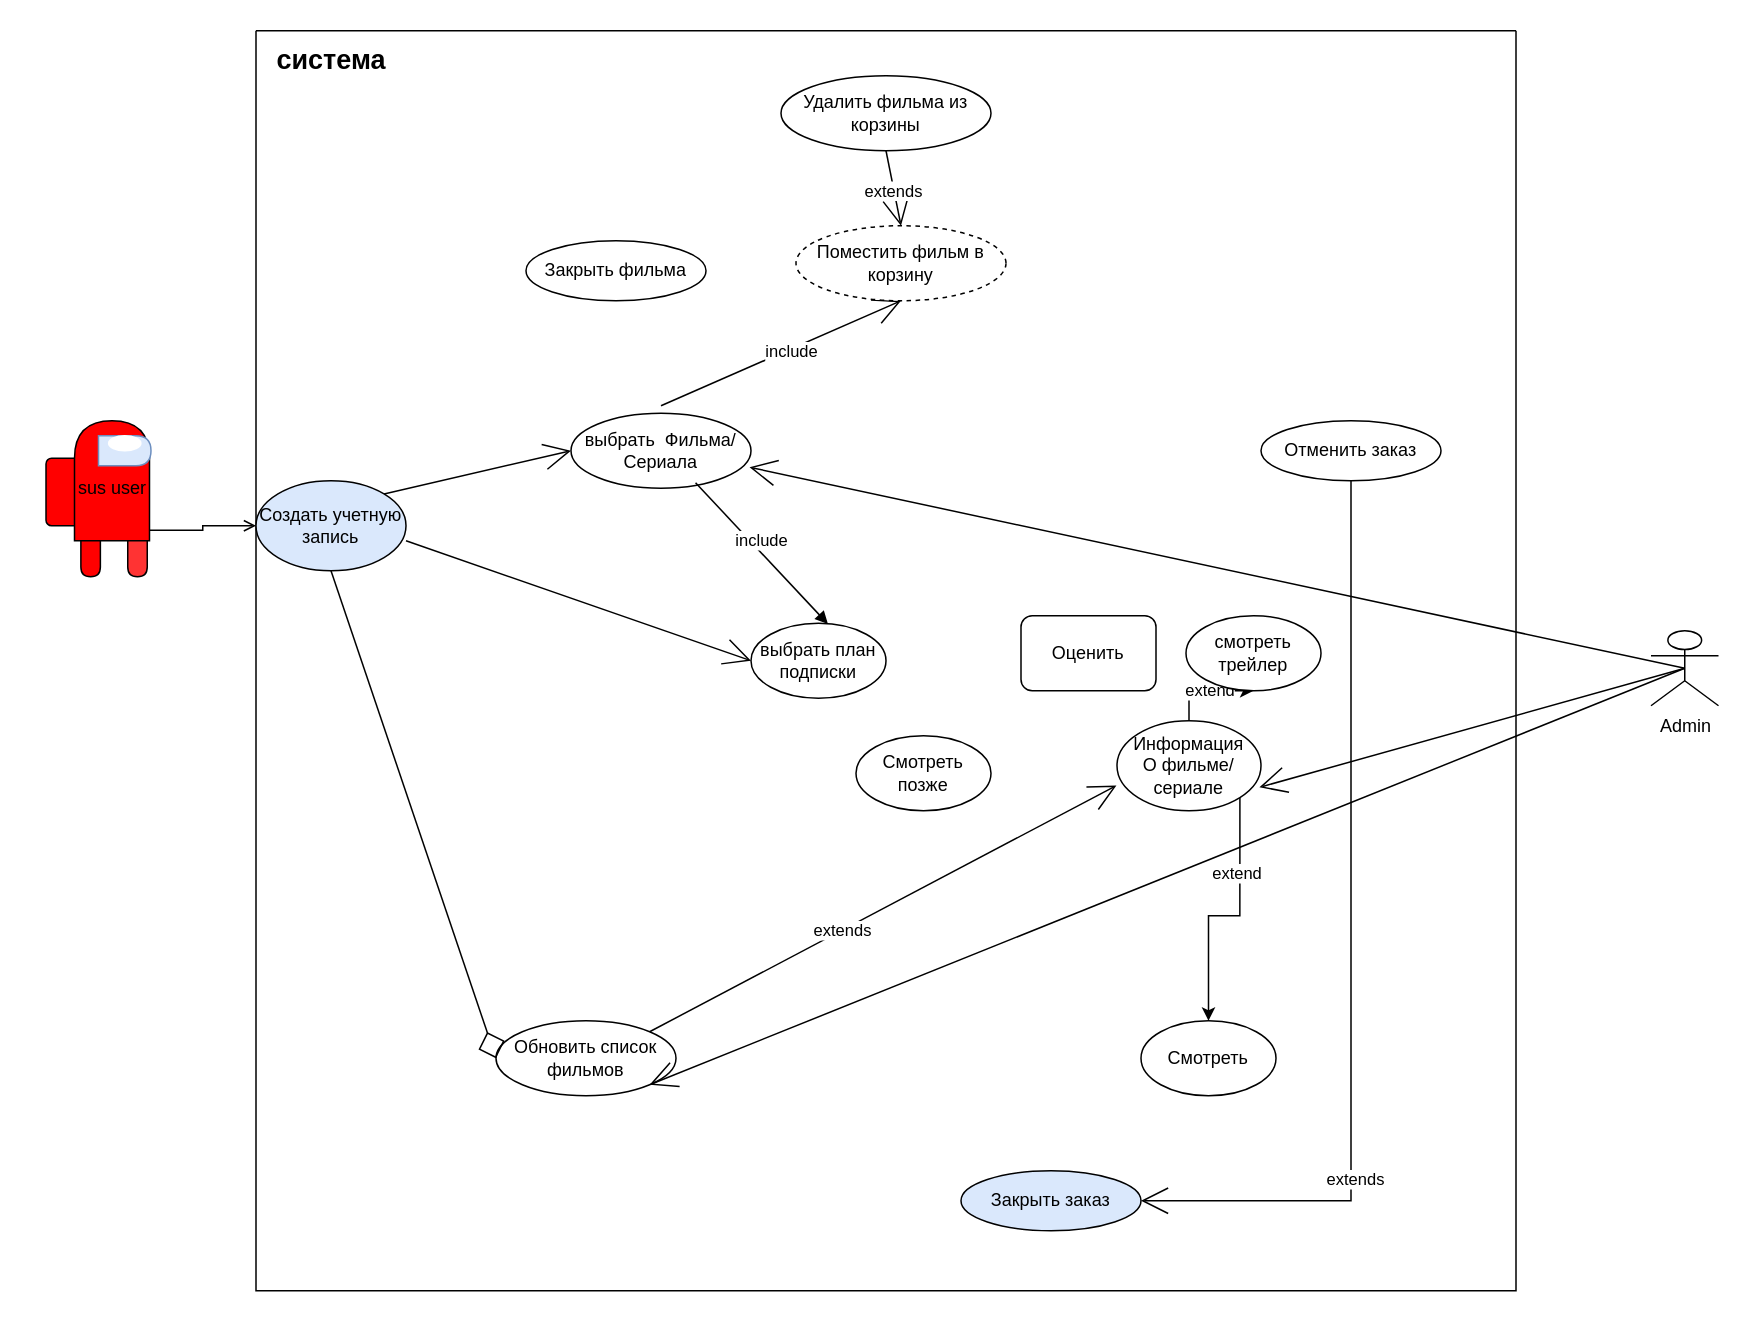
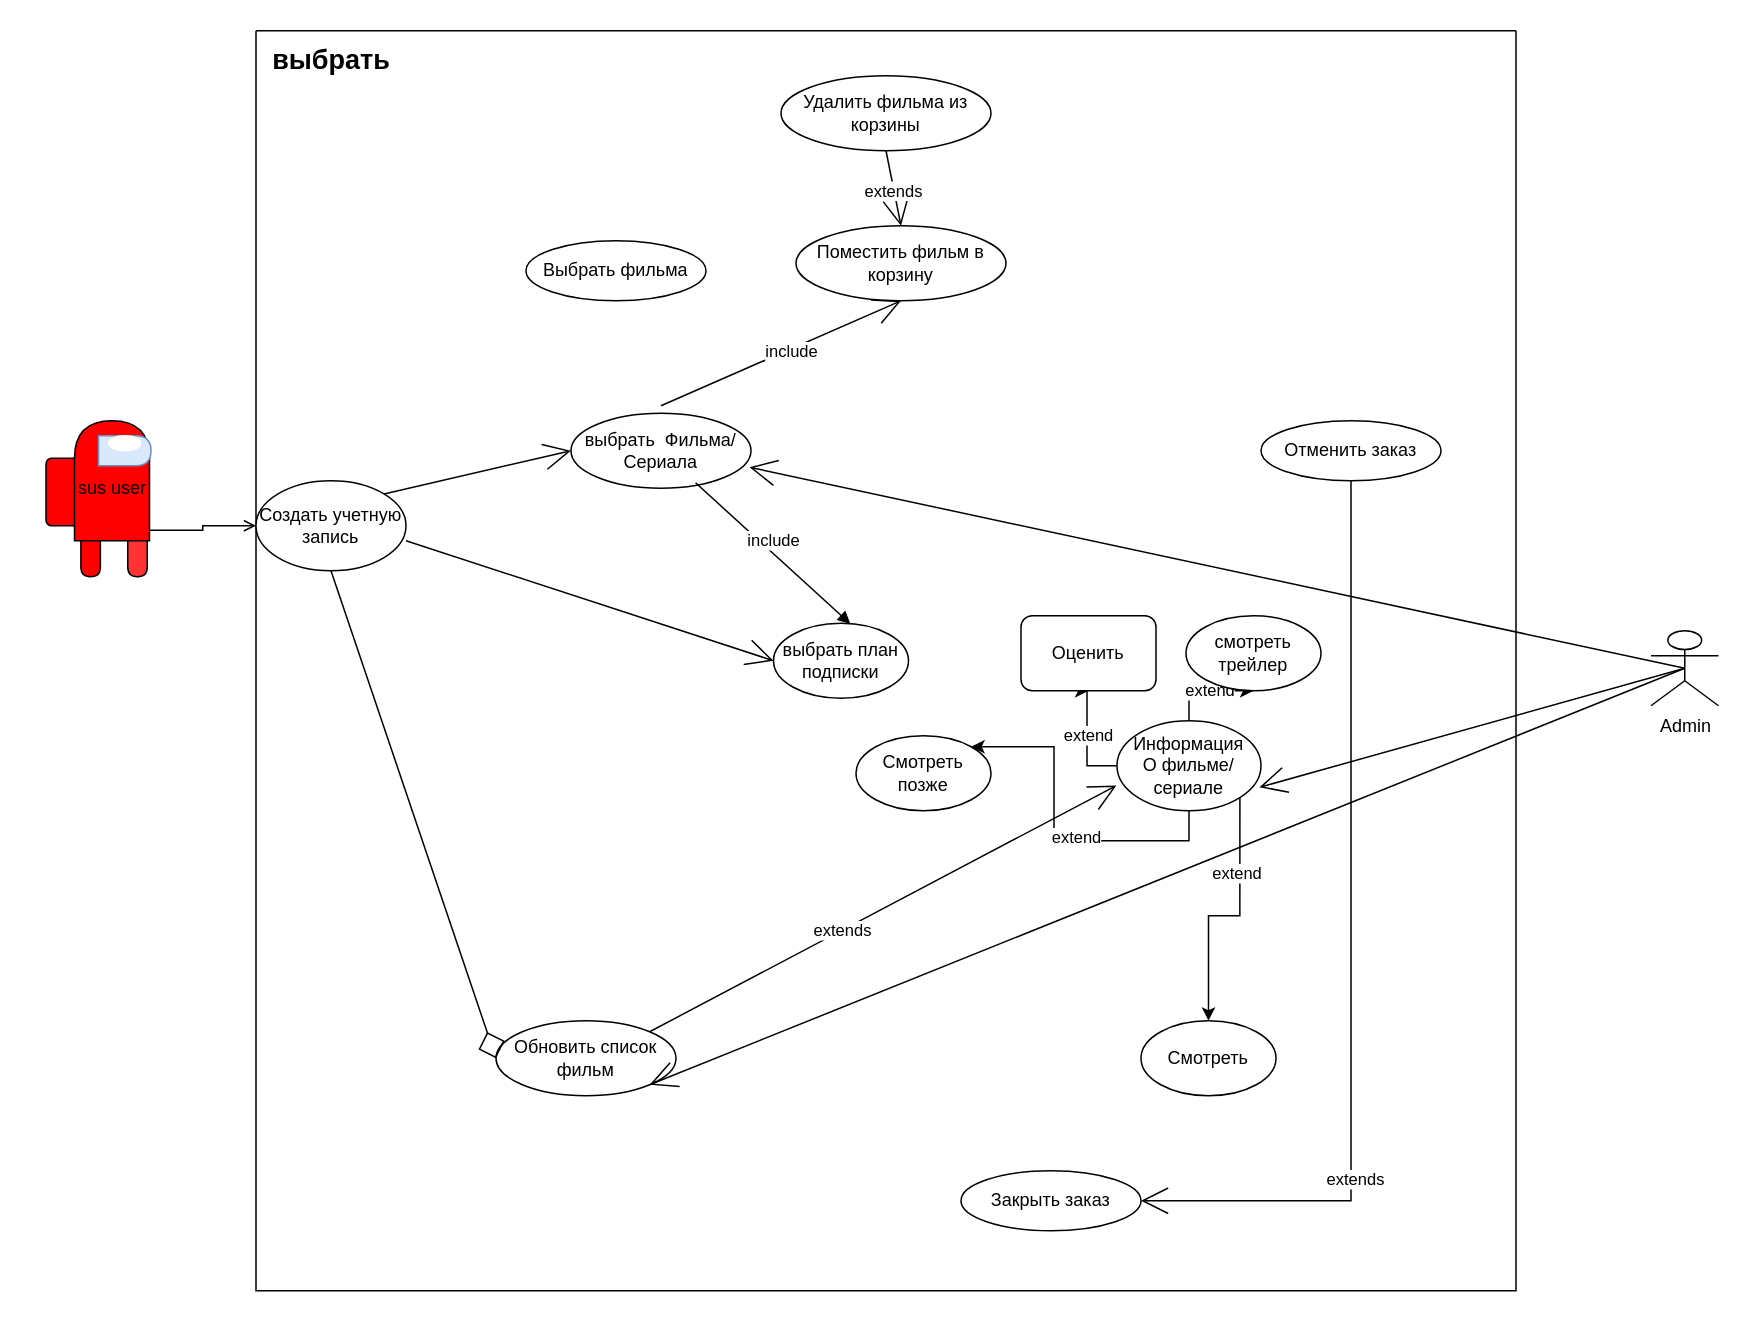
(332, 61) -> (332, 61)
(901, 263) -> (901, 263)
(616, 271) -> (616, 271)
(331, 526) -> (331, 526)
(818, 661) -> (841, 661)
none -> (1087, 740)
none -> (1054, 840)
(586, 1058) -> (586, 1058)
(1051, 1201) -> (1051, 1201)
